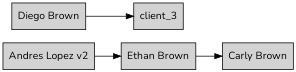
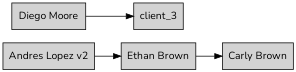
(49, 16) -> (49, 16)
